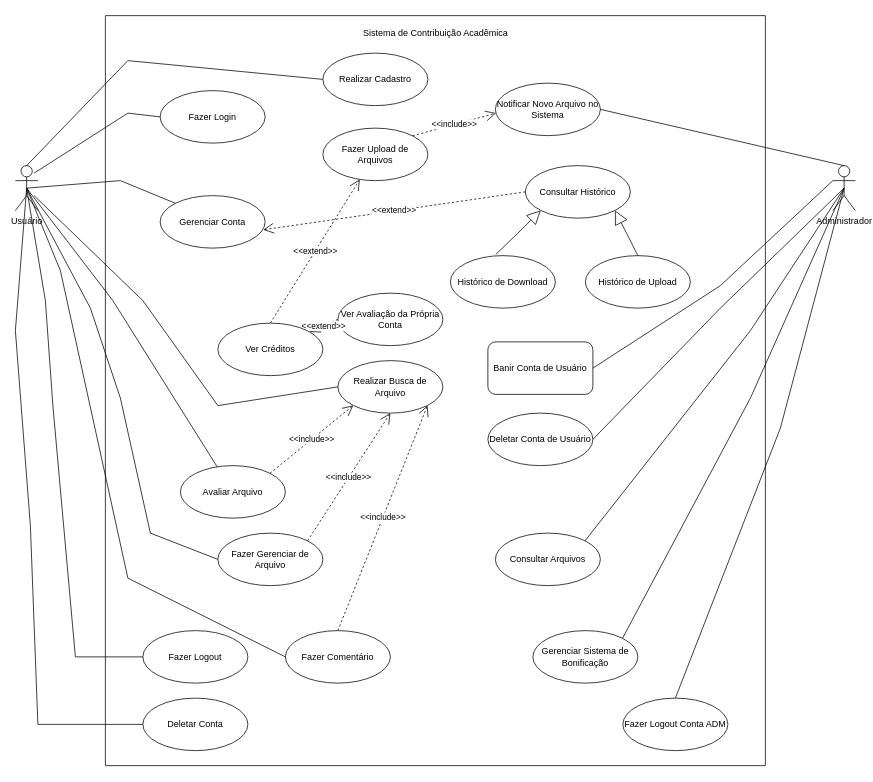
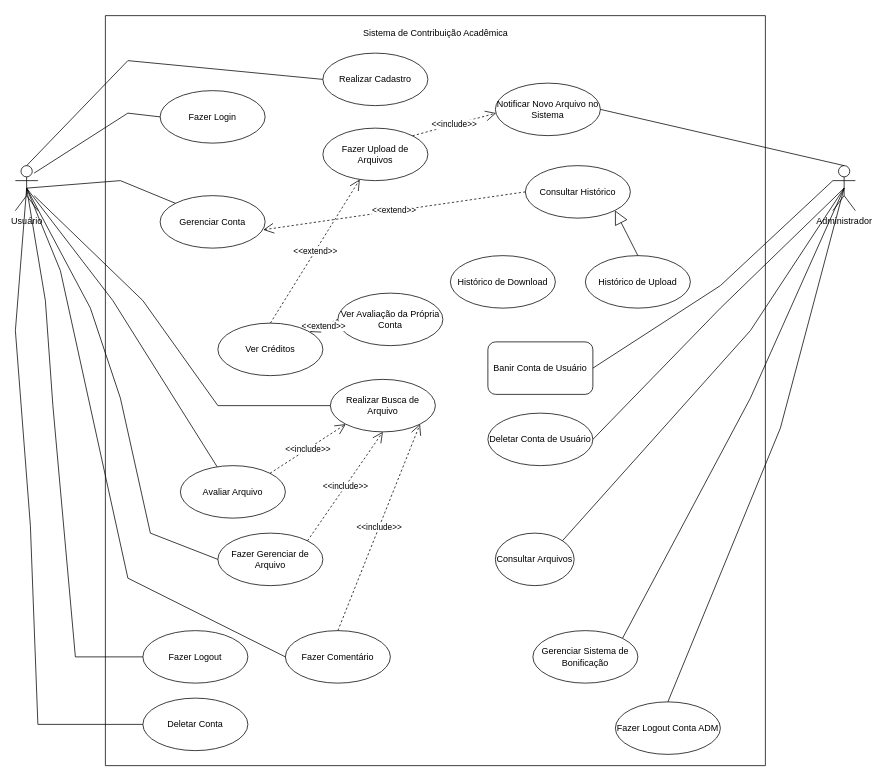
(513, 237) -> none
(390, 387) -> (383, 405)
(548, 559) -> (535, 559)
(675, 724) -> (668, 728)
